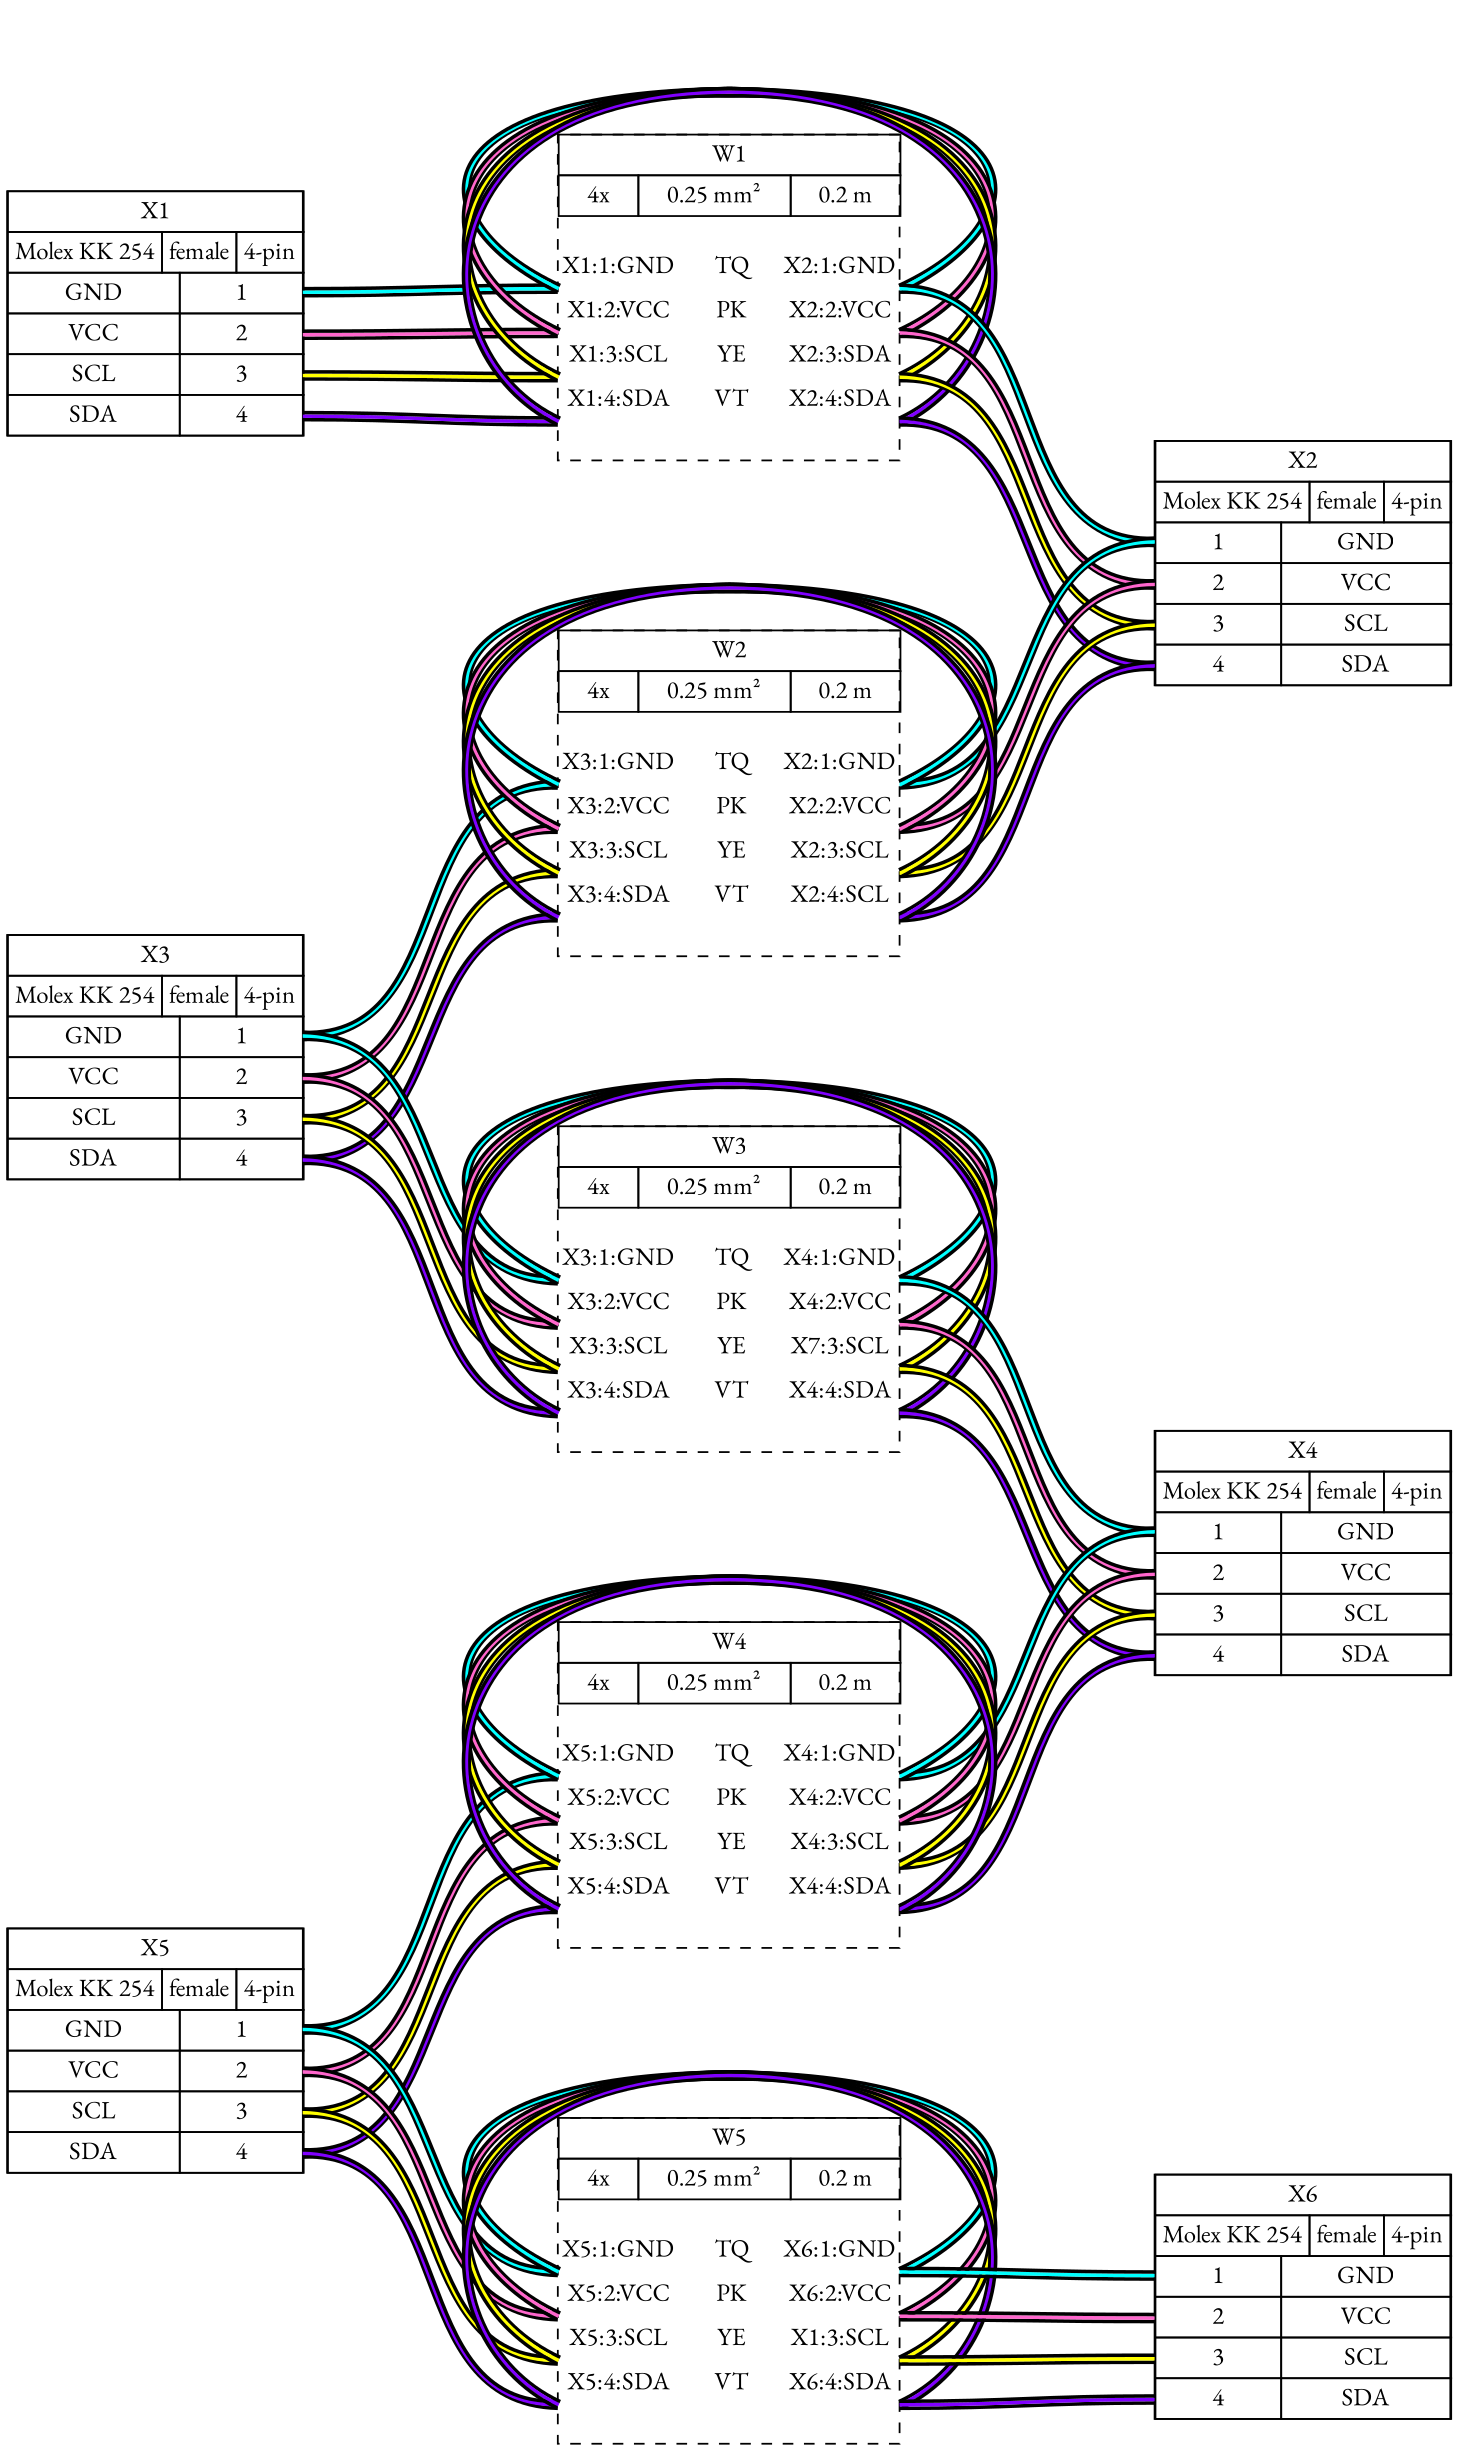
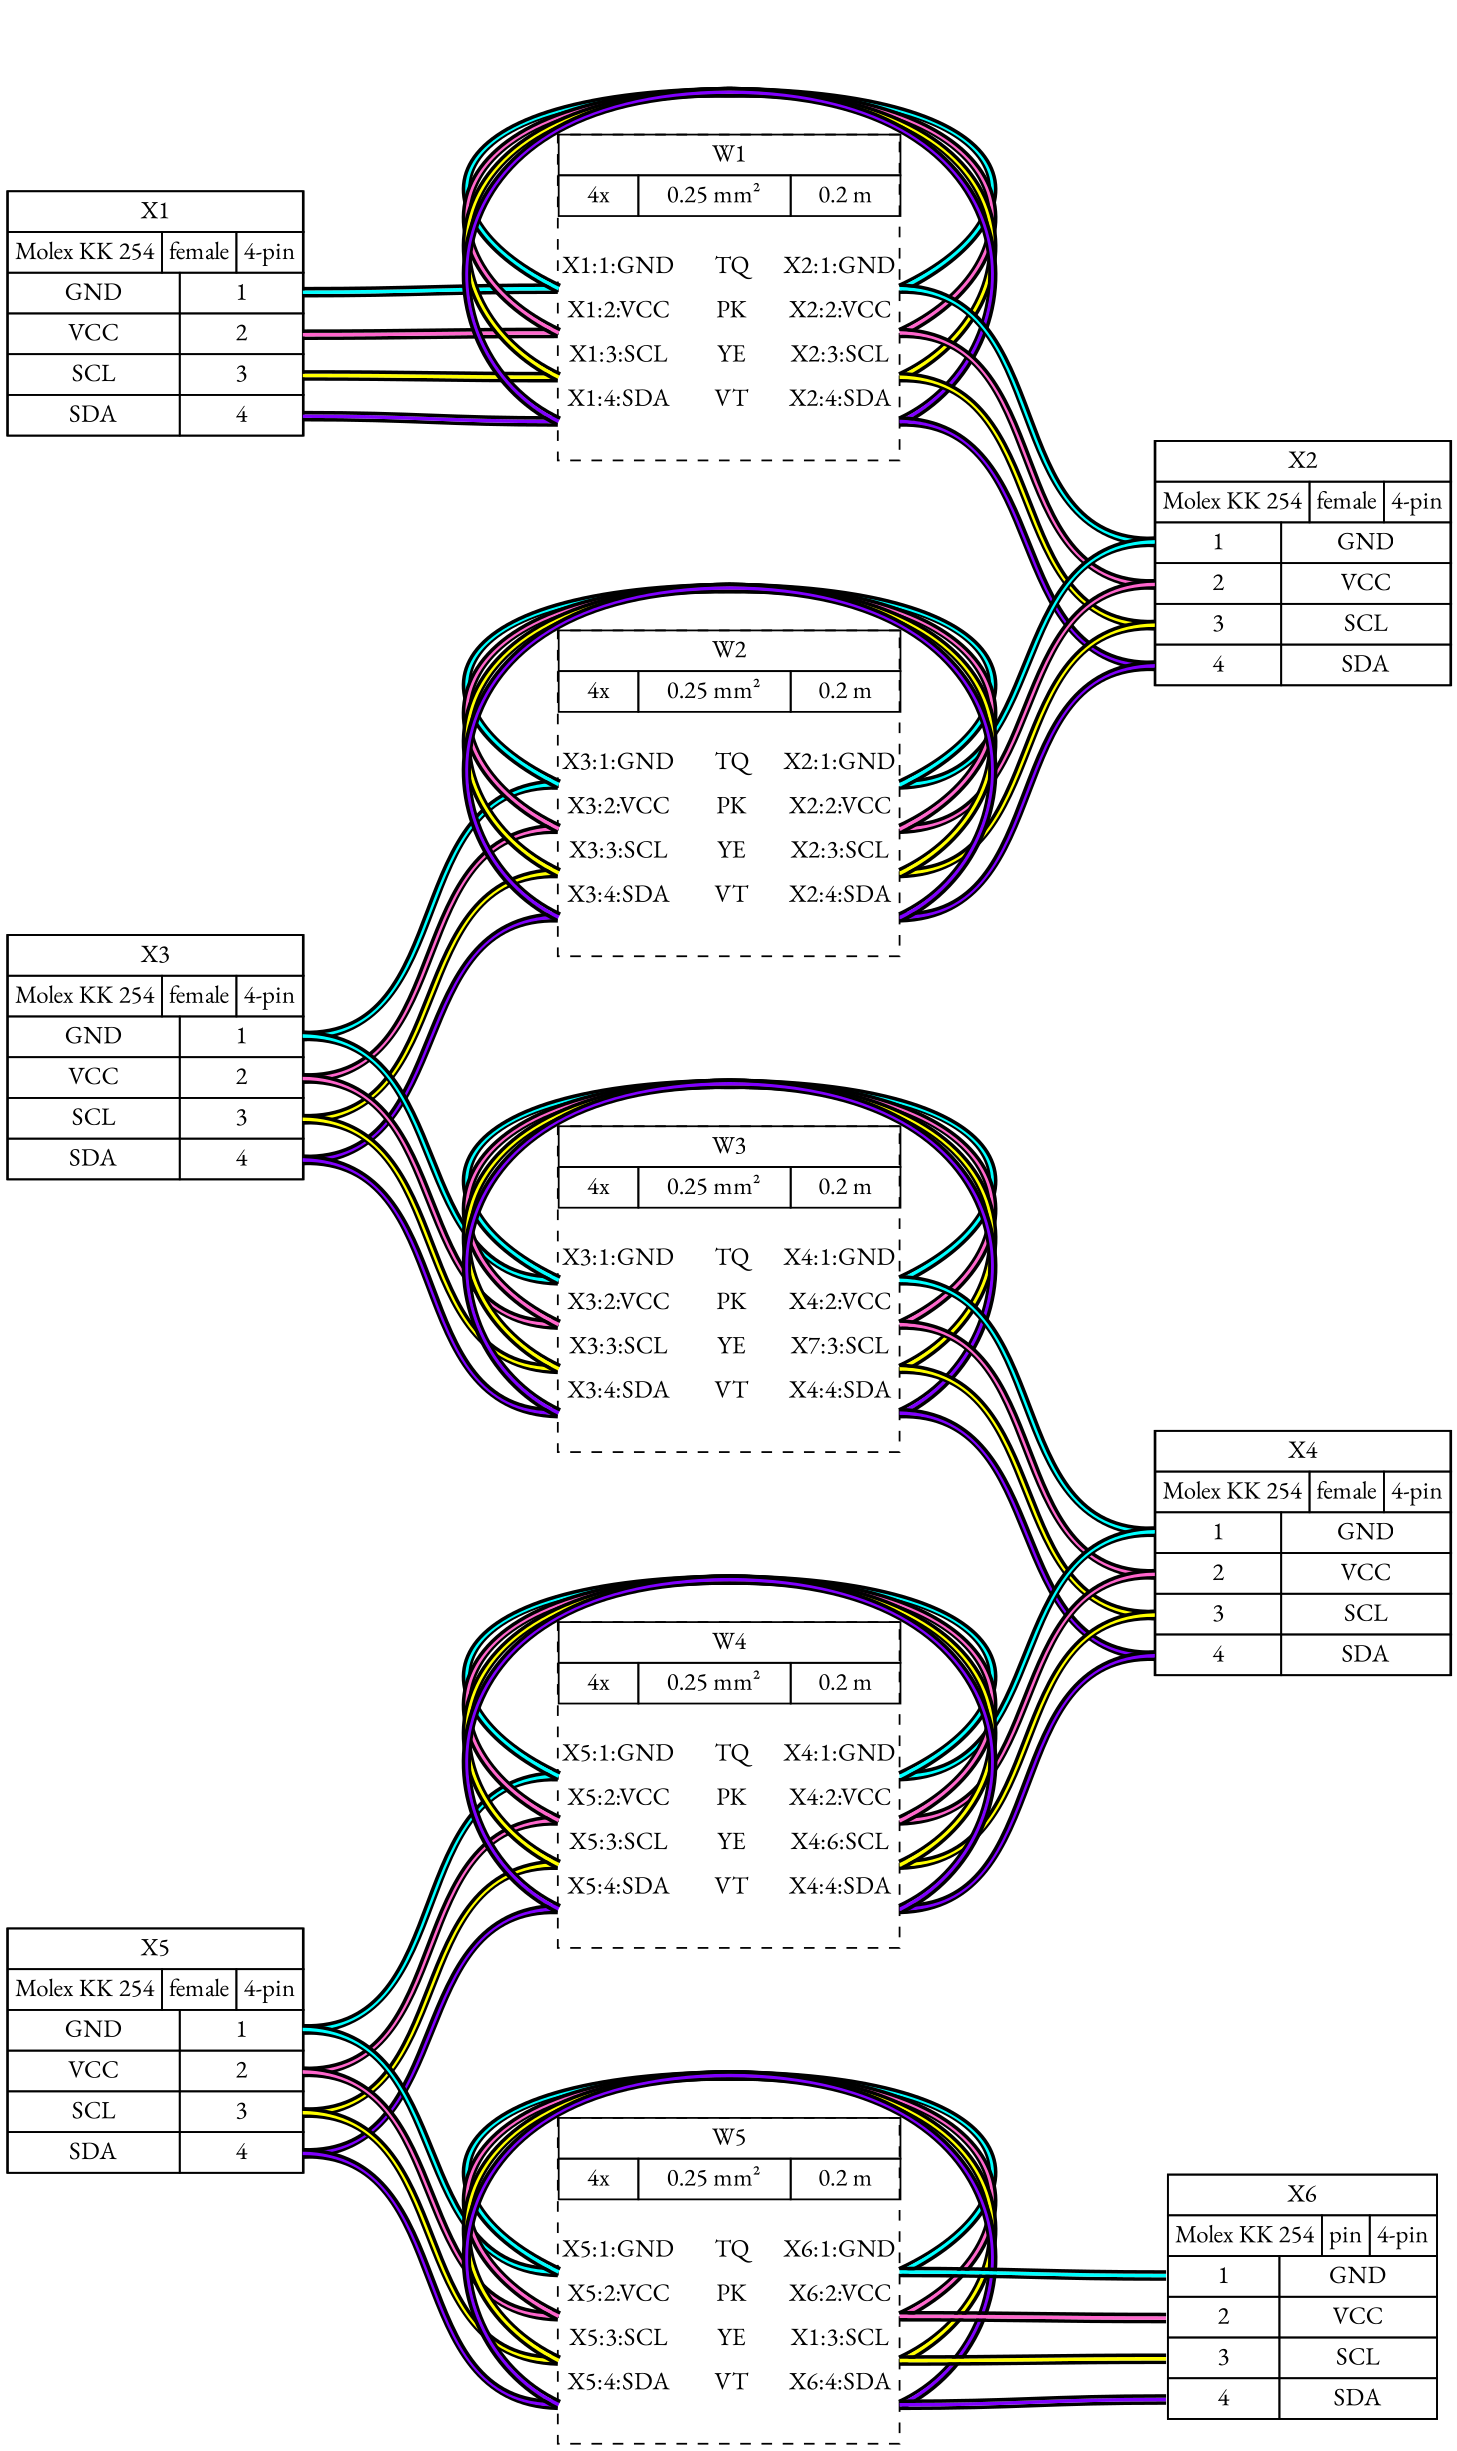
(840, 354) -> (840, 354)
(840, 894) -> (840, 894)
(840, 1842) -> (840, 1842)
(1347, 2235) -> (1346, 2235)
